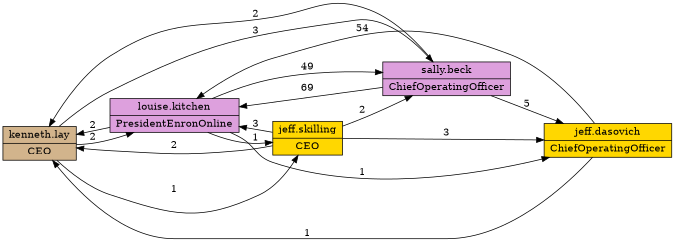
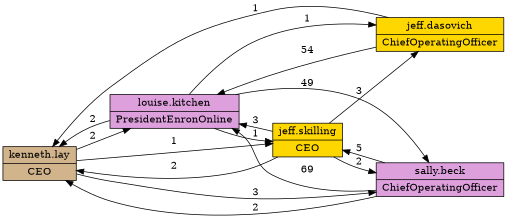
(524, 108) -> (367, 157)
